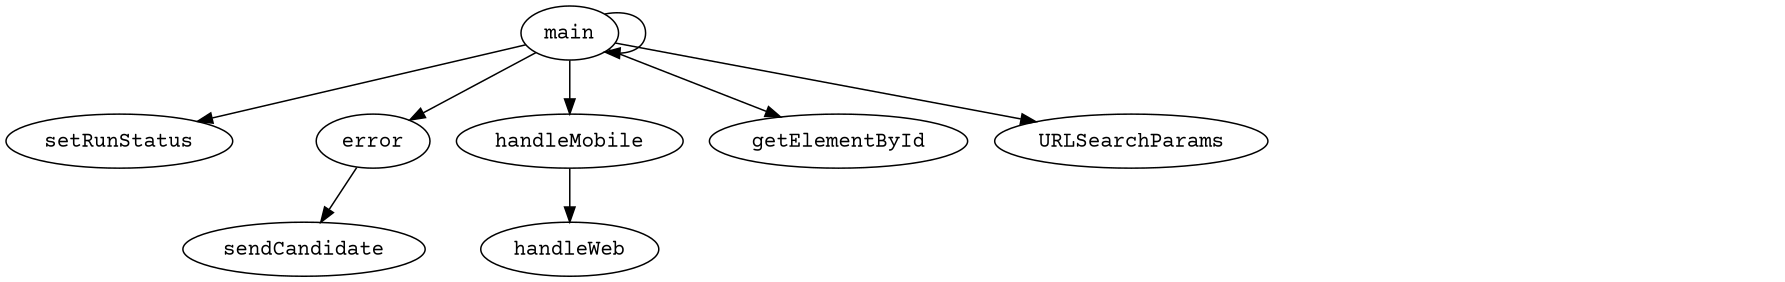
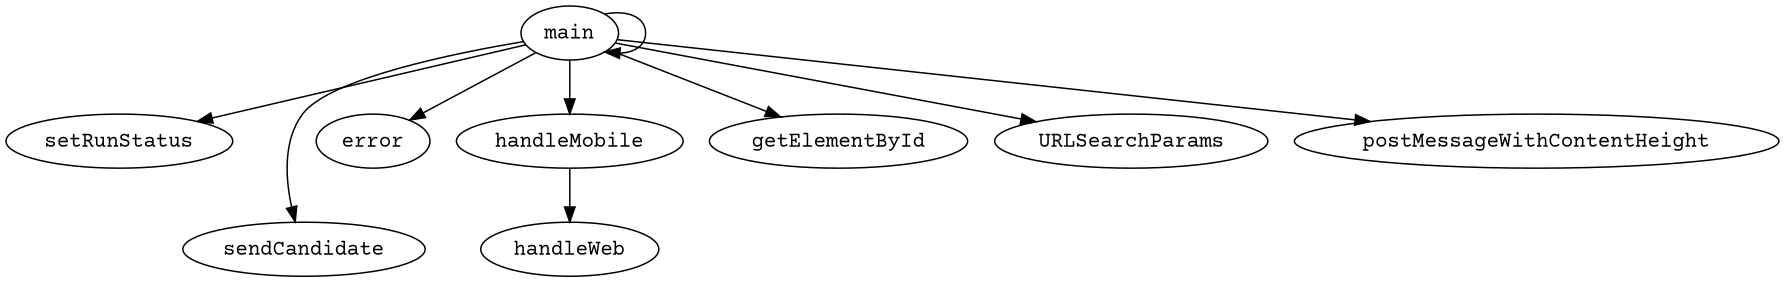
none -> (1537, 141)
(343, 189) -> (311, 106)
